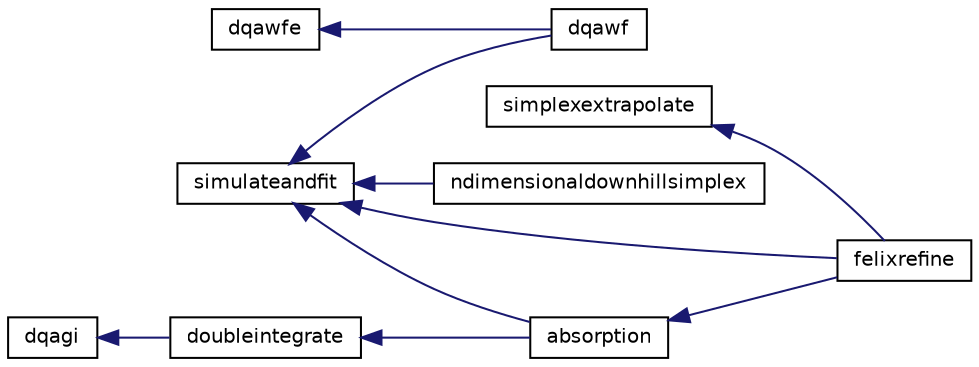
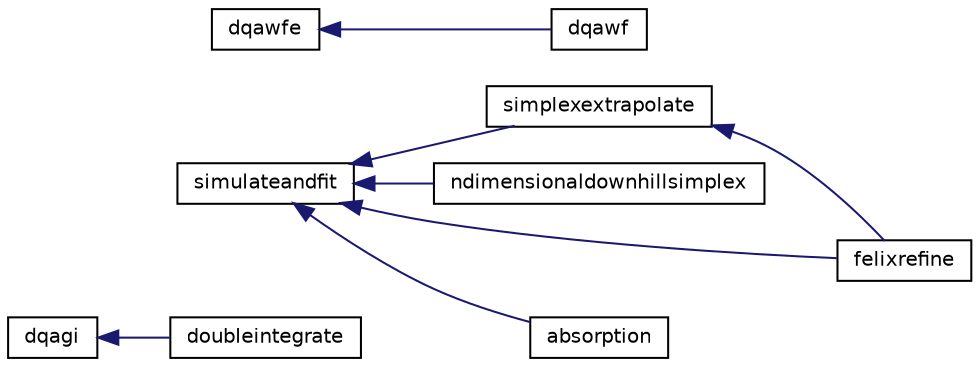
(420, 75) -> (443, 143)
(763, 296) -> none
(456, 338) -> none
